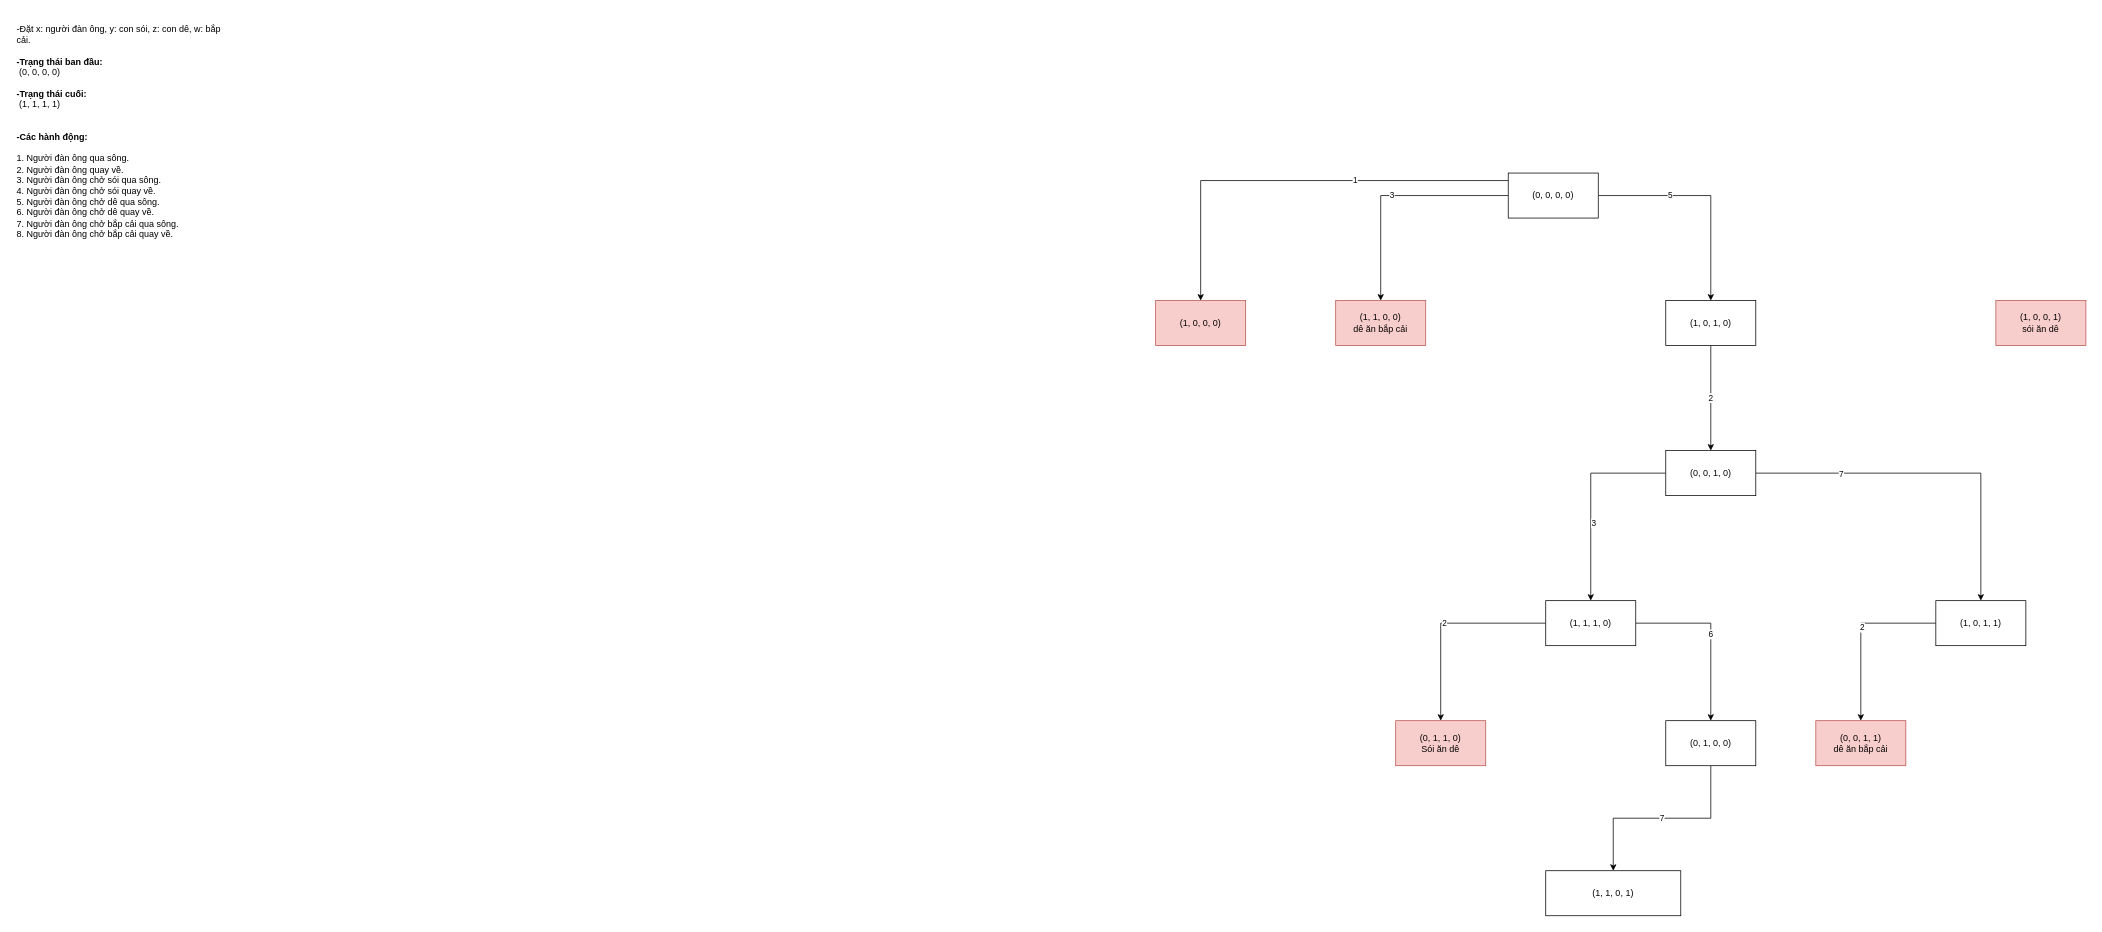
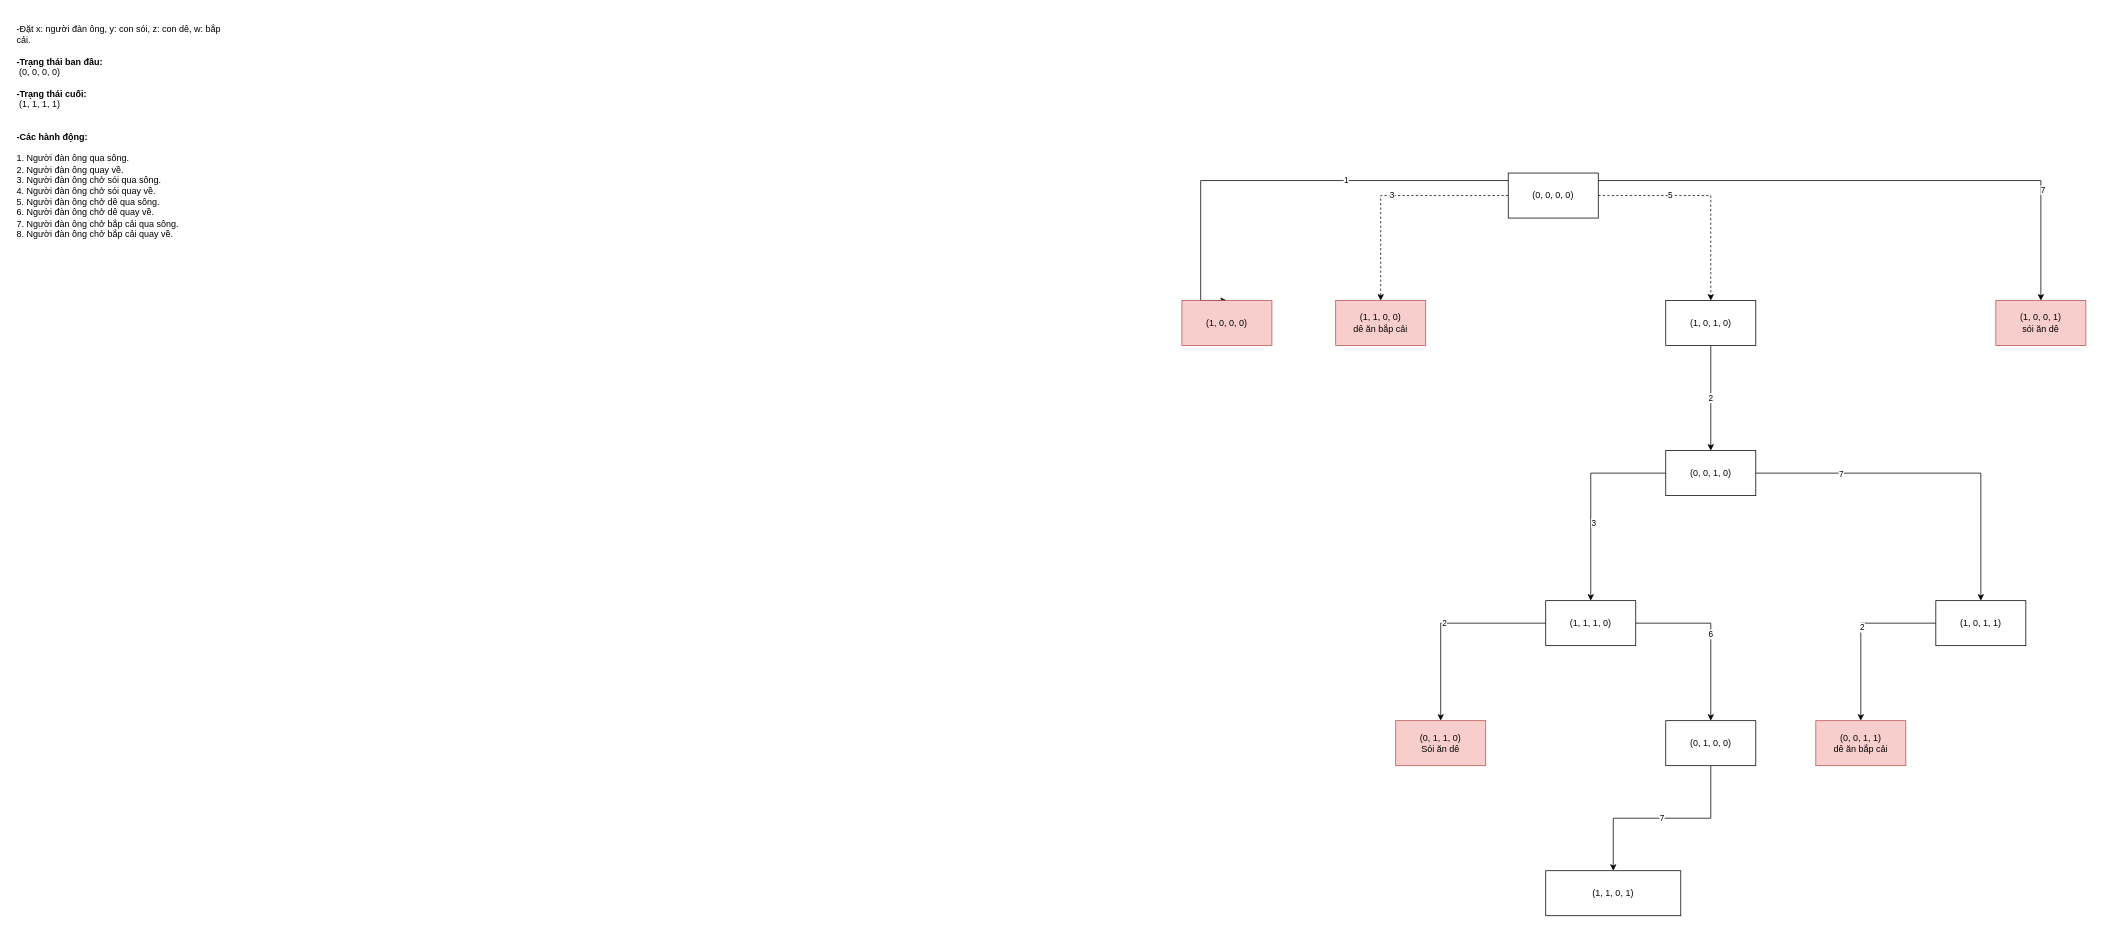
none -> (1826, 180)
(1394, 195) -> (1394, 195)
(1704, 195) -> (1704, 195)
(1200, 323) -> (1227, 323)
